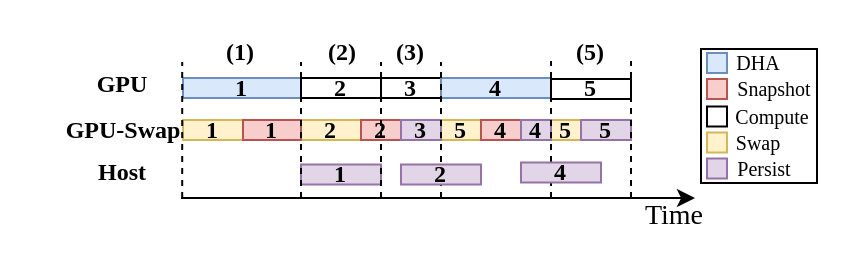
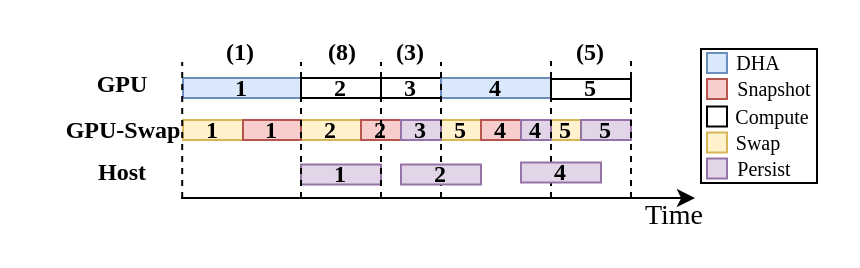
(343, 53) -> (343, 53)
